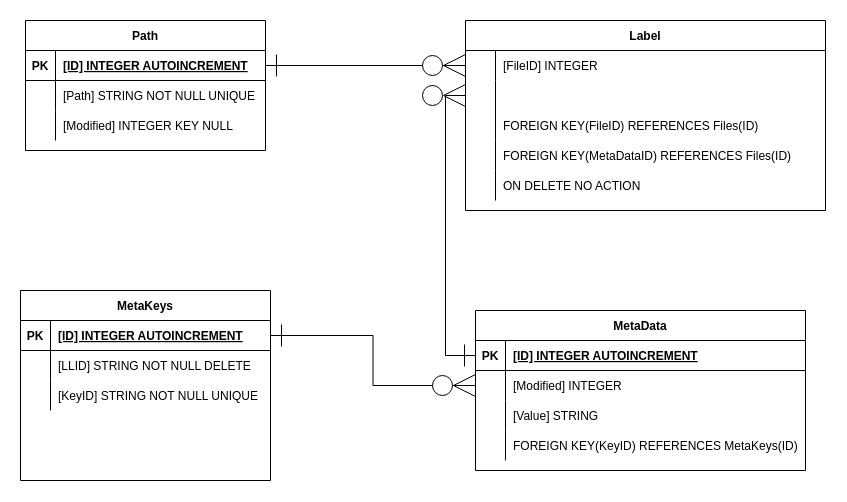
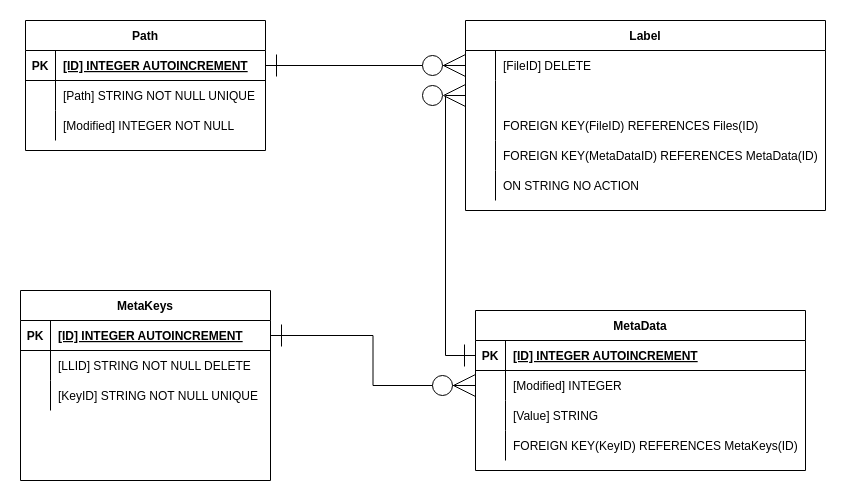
(552, 66) -> (549, 66)
(146, 126) -> (146, 126)
(643, 156) -> (656, 156)
(562, 186) -> (562, 186)
